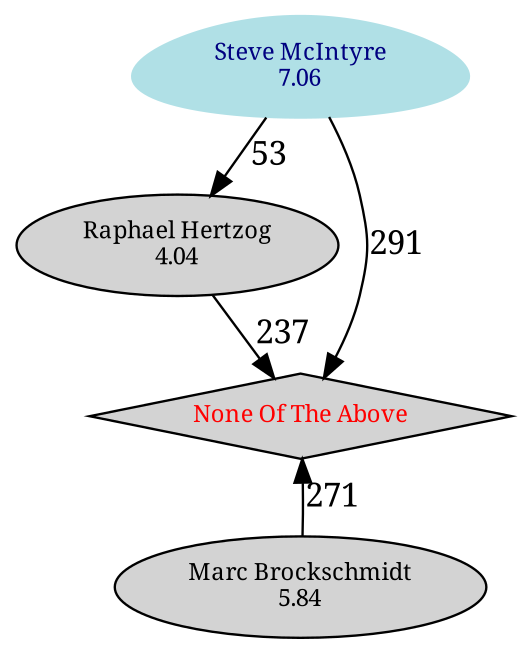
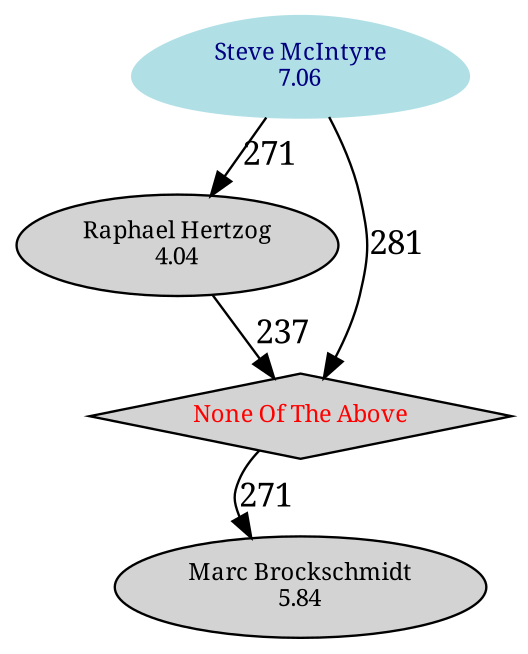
(270, 156) -> (270, 156)
(396, 245) -> (396, 245)
(303, 510) -> (239, 481)
